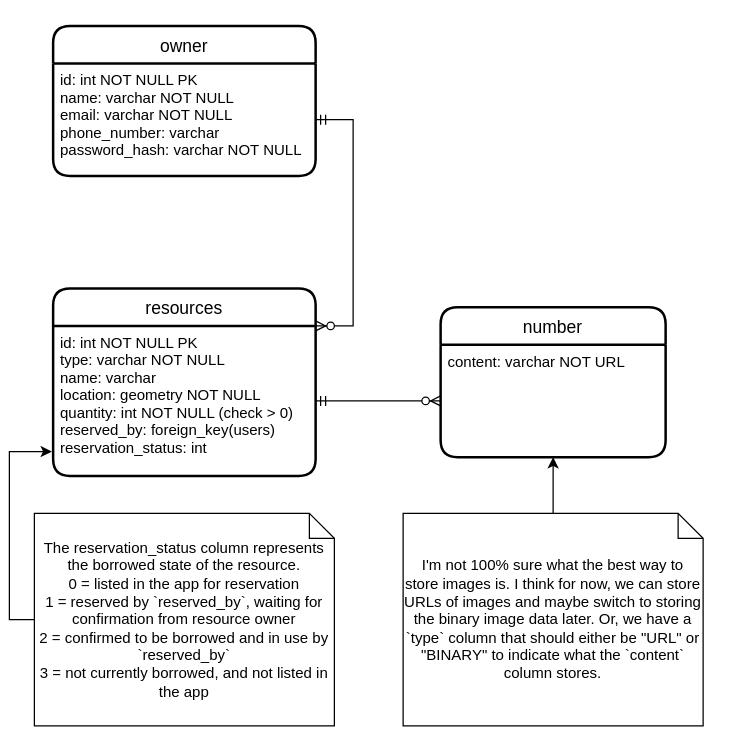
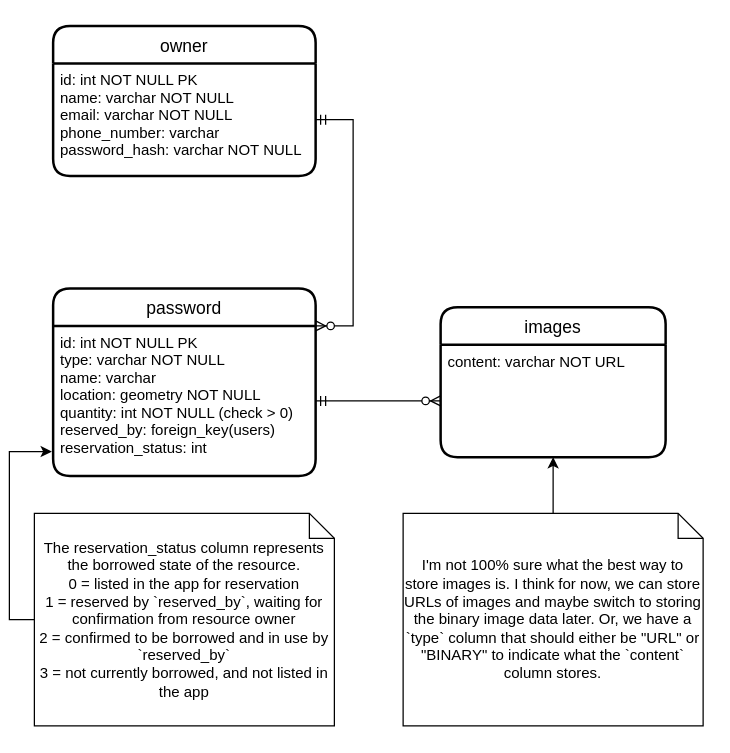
(184, 308) -> (184, 308)
(553, 327) -> (553, 327)
